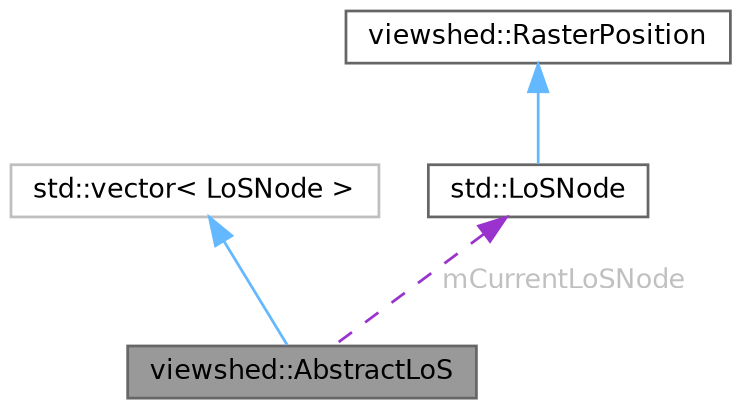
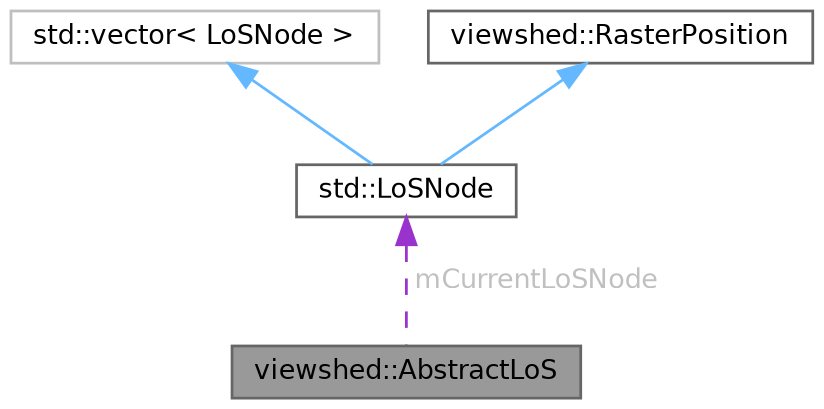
(256, 293) -> (312, 122)
